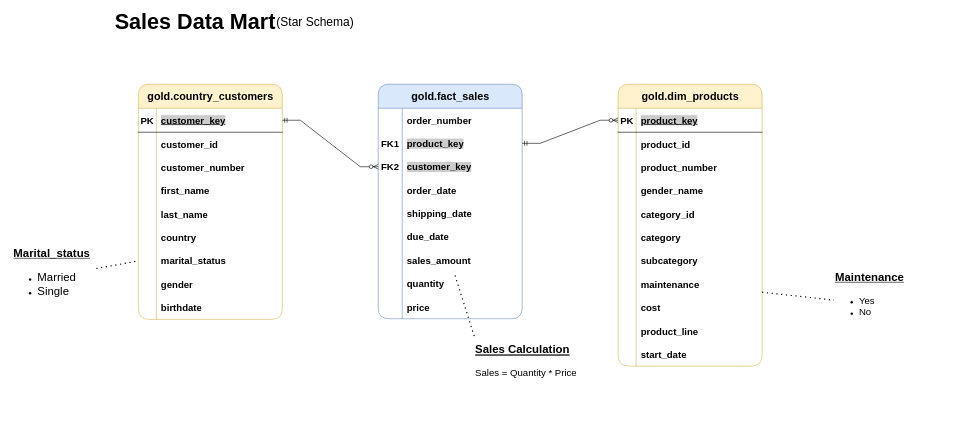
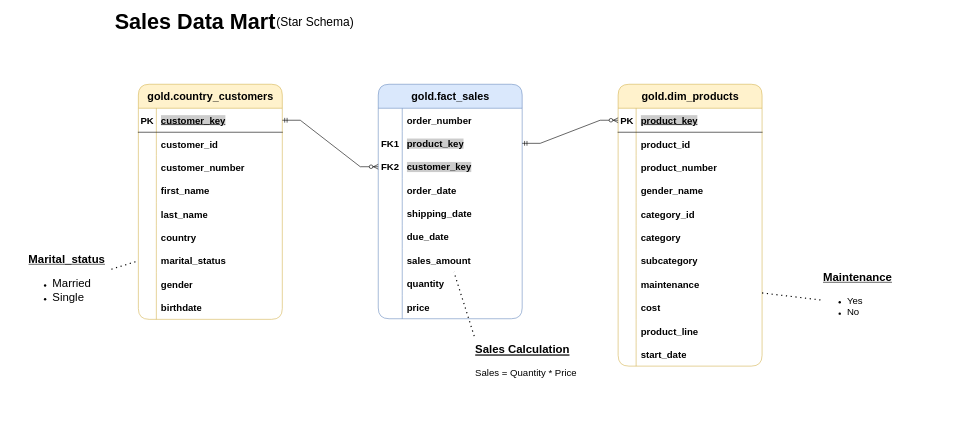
(54, 276) -> (69, 282)
(900, 300) -> (888, 300)
